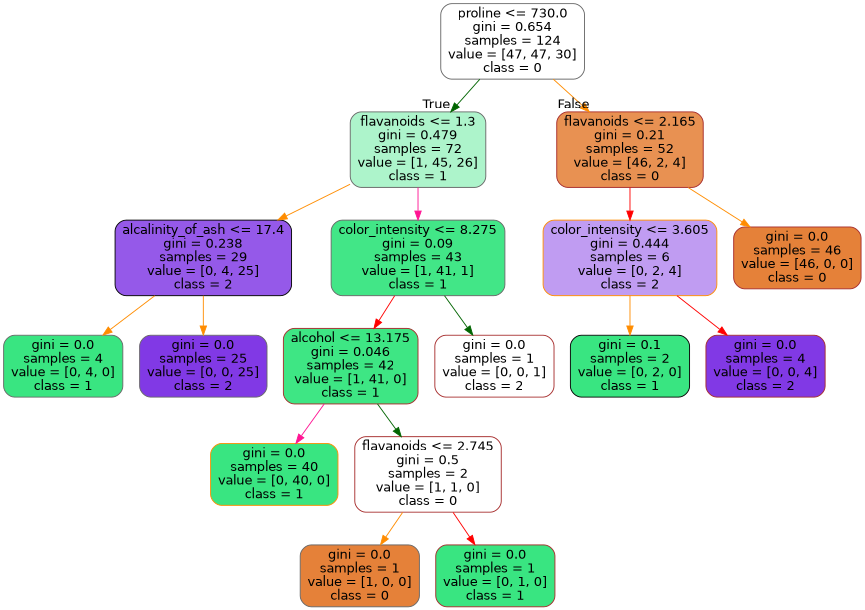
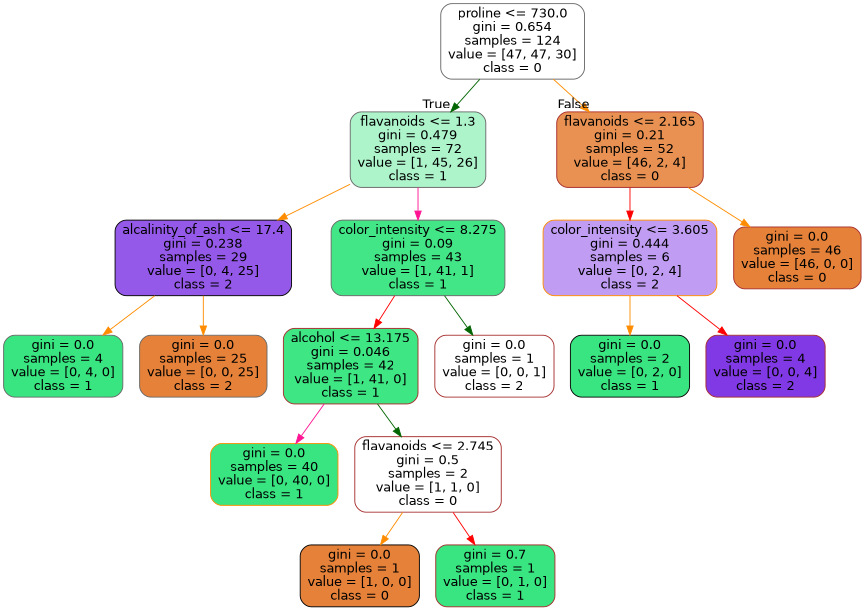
(203, 366) -> (203, 366)
(630, 366) -> (630, 366)
(360, 576) -> (360, 576)
(495, 576) -> (495, 576)
